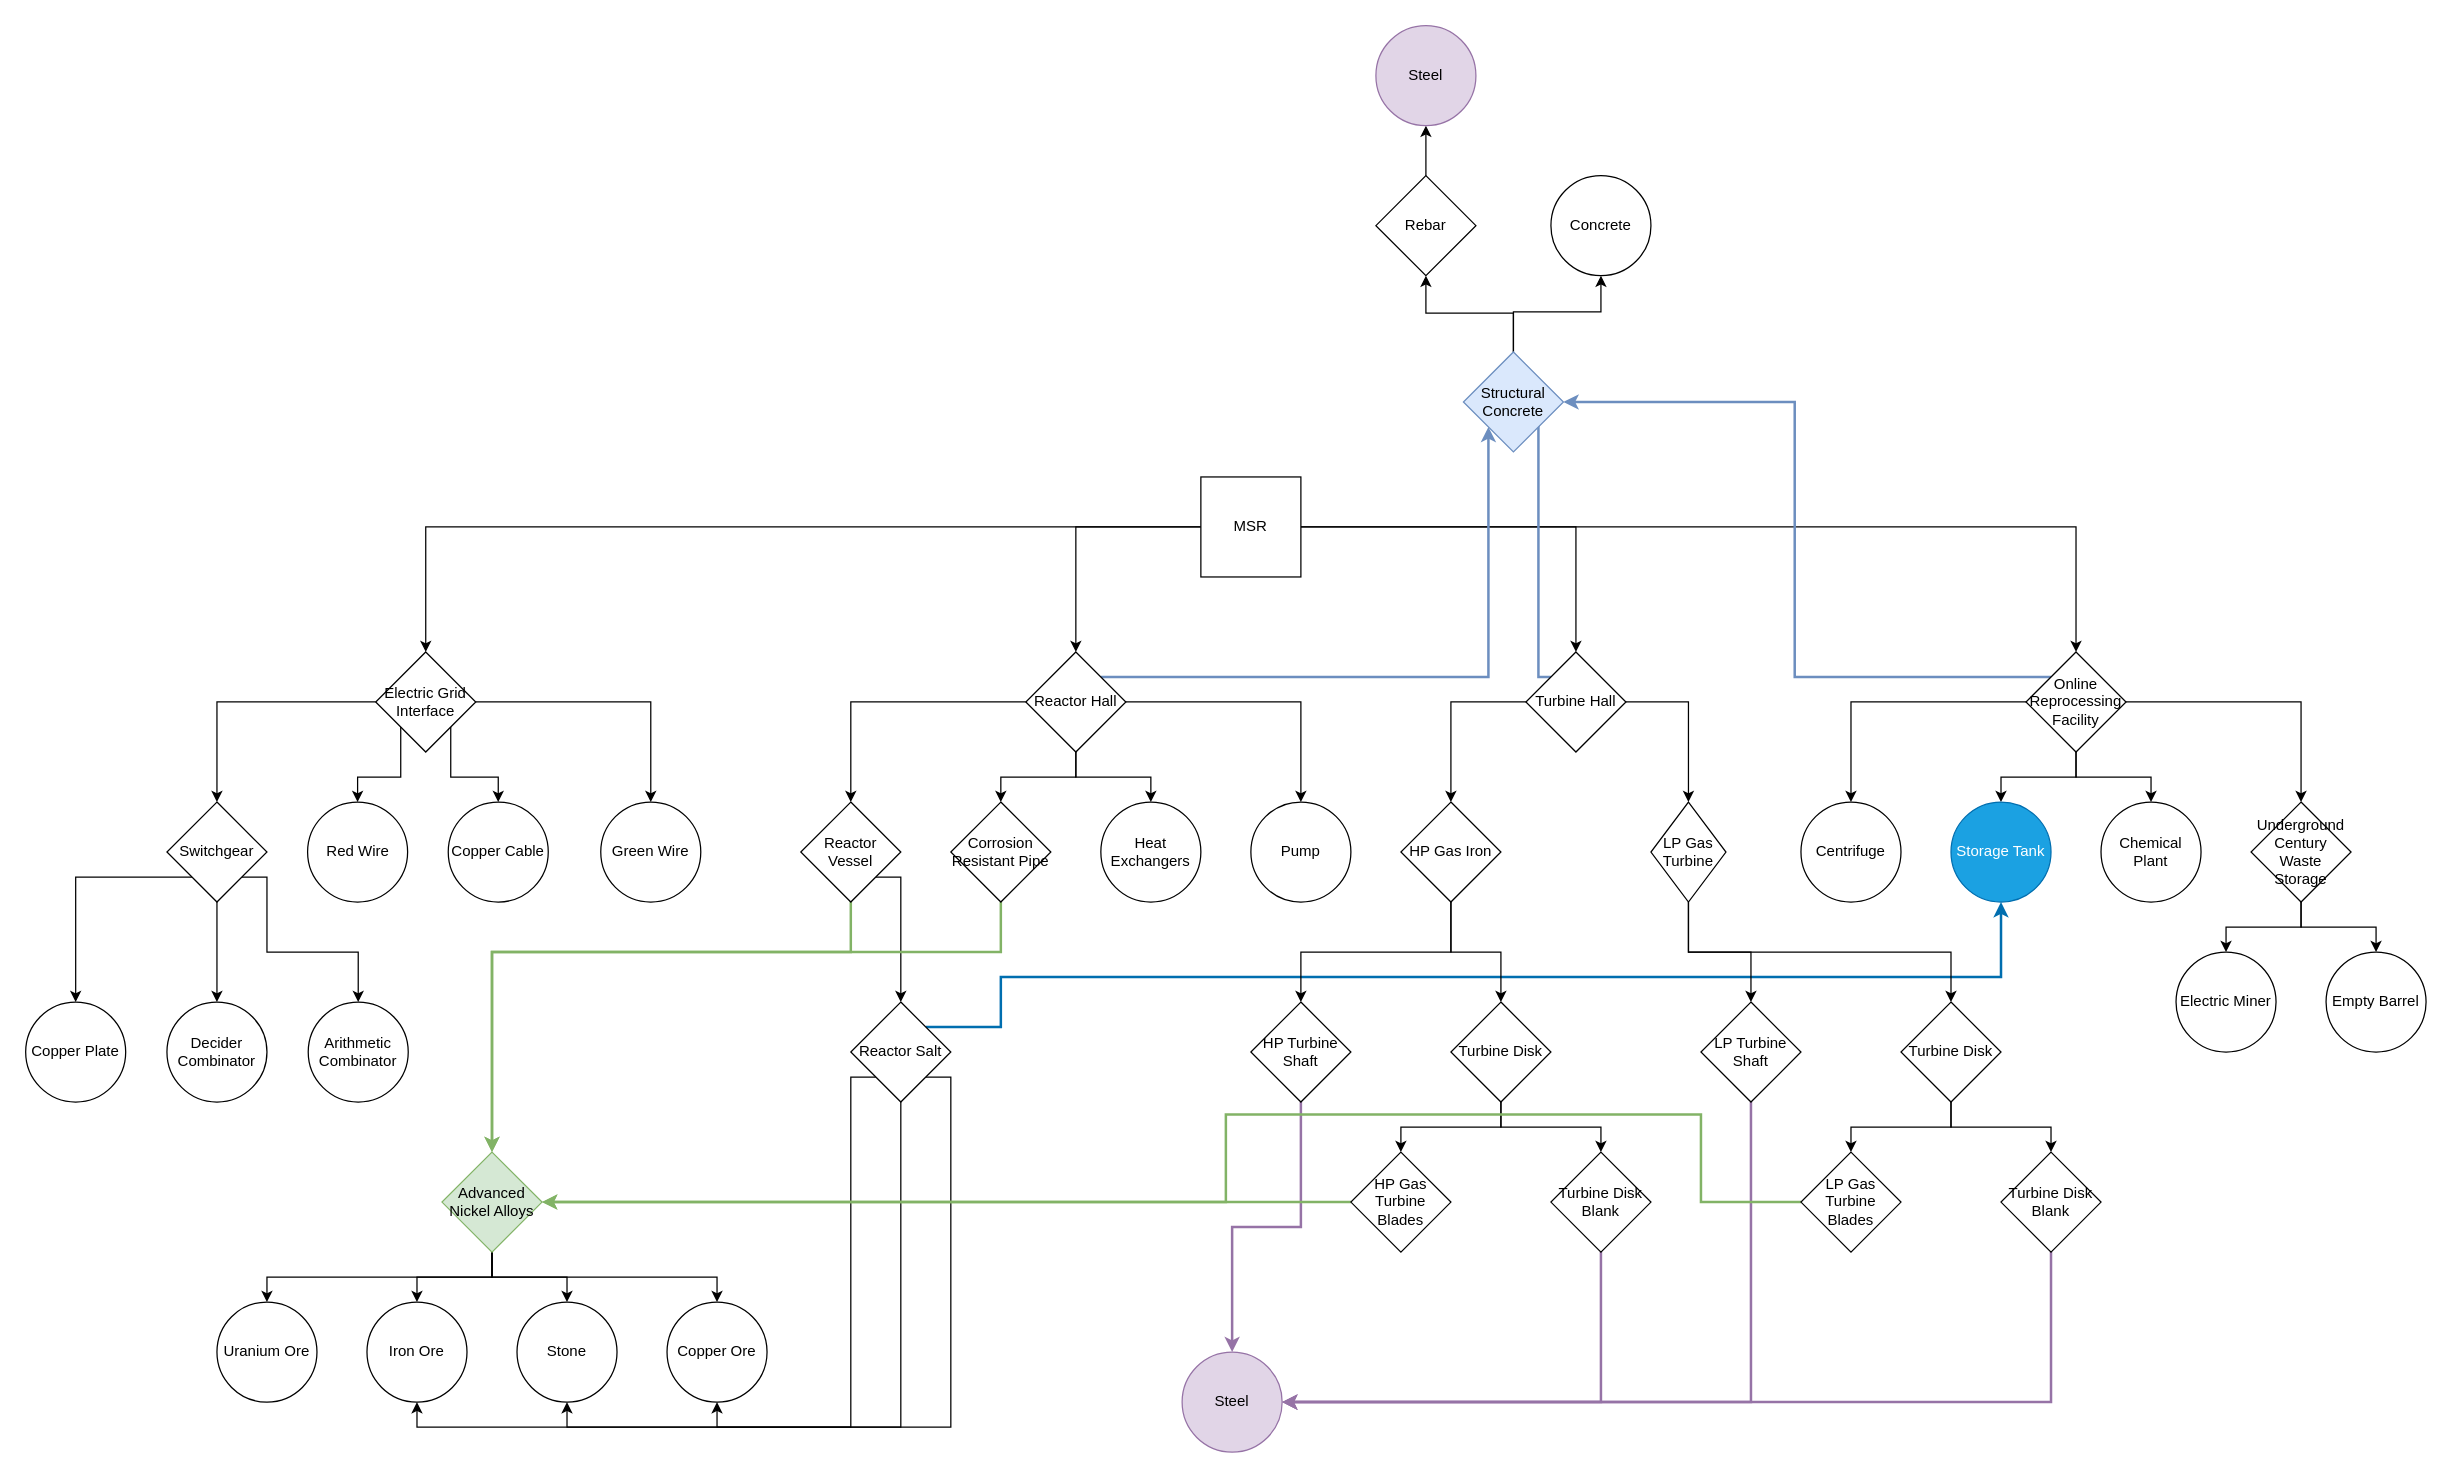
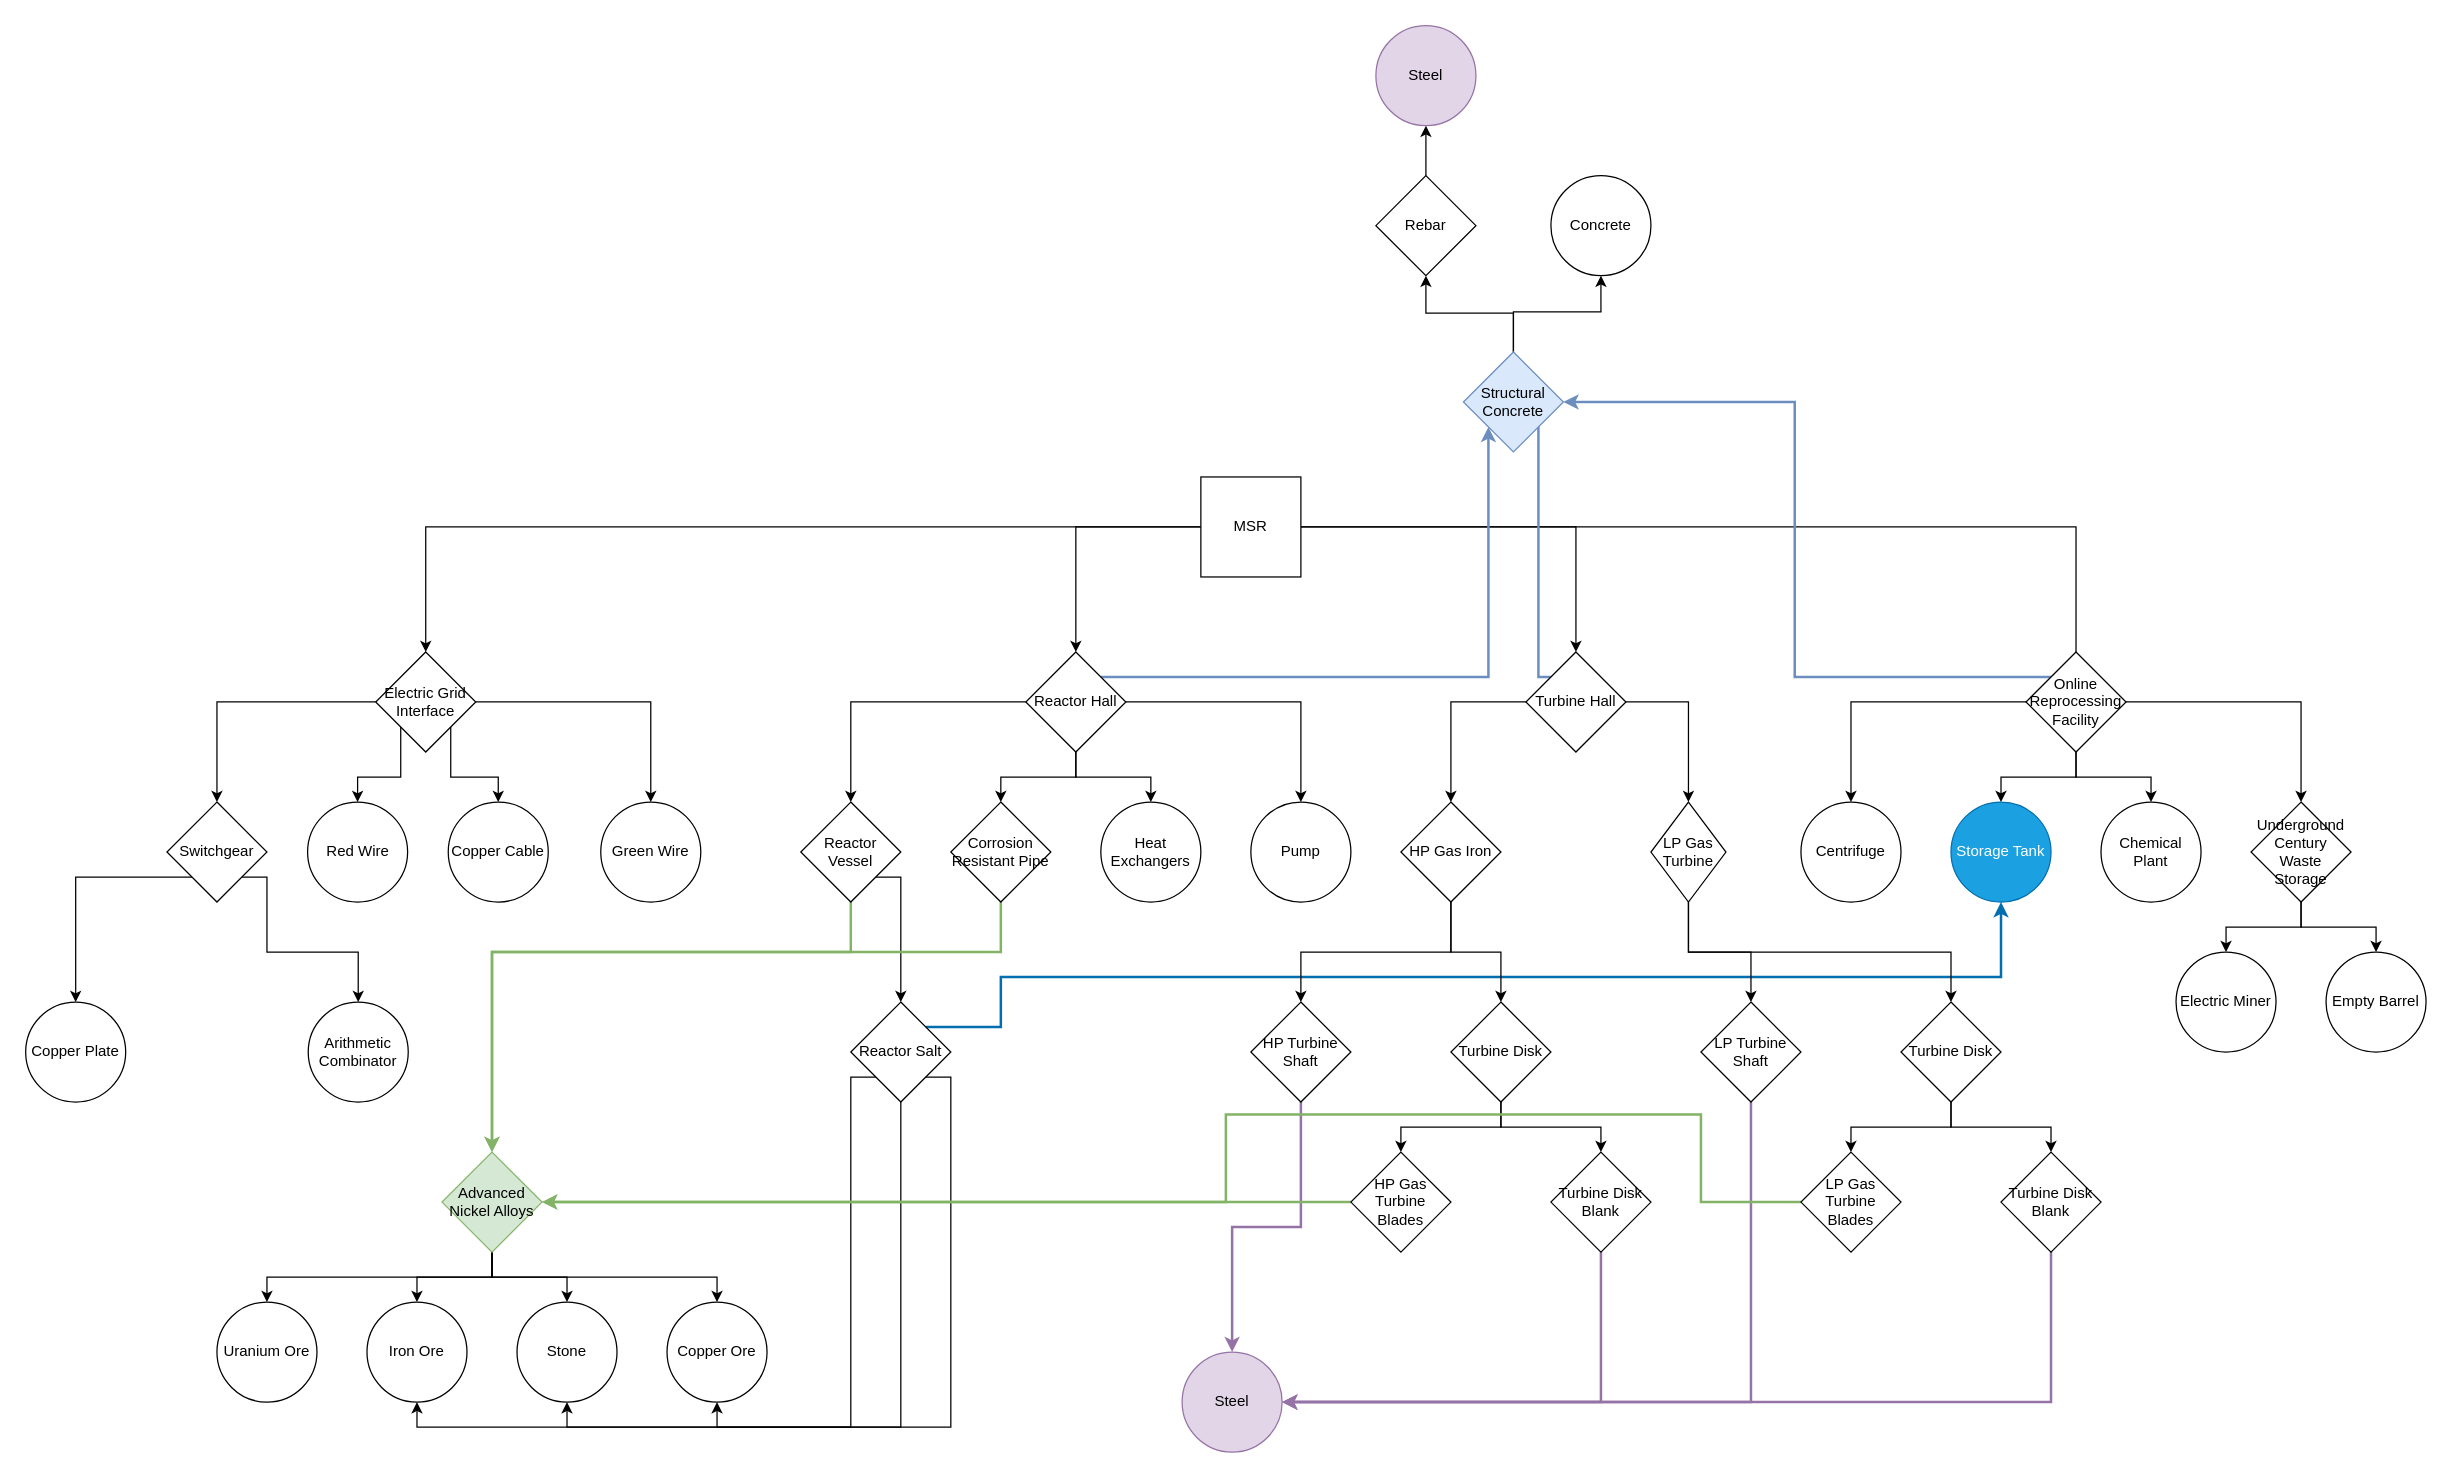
(2076, 642) -> (2076, 645)
(217, 948) -> none
(217, 1052) -> none
